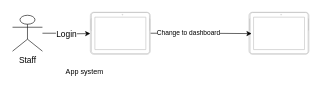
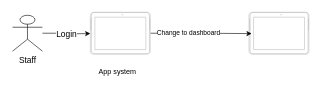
(84, 72) -> (117, 72)
